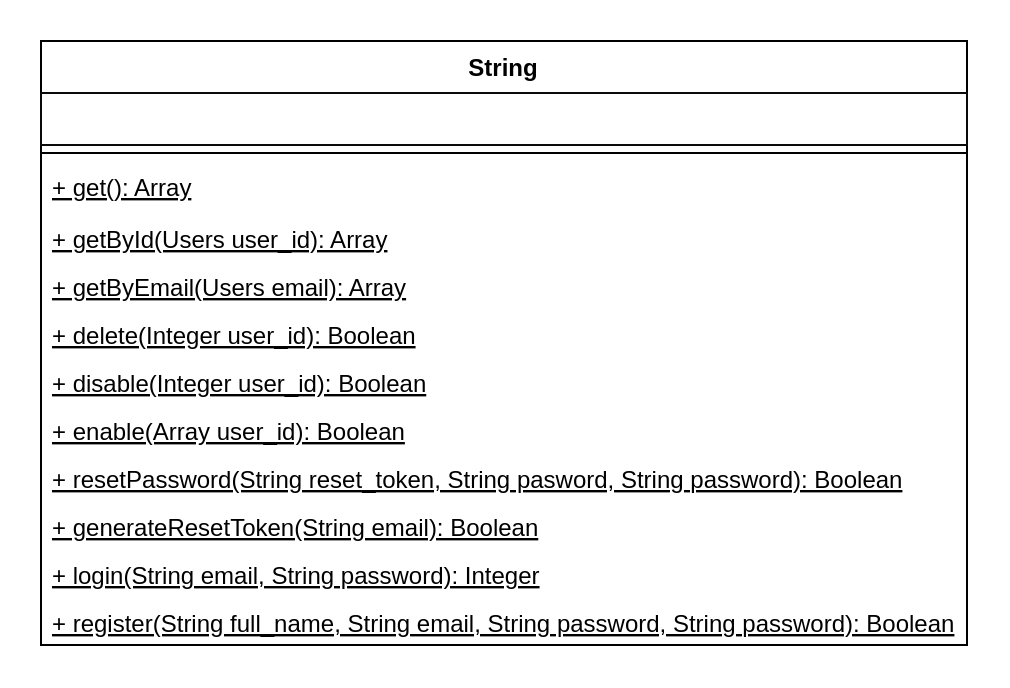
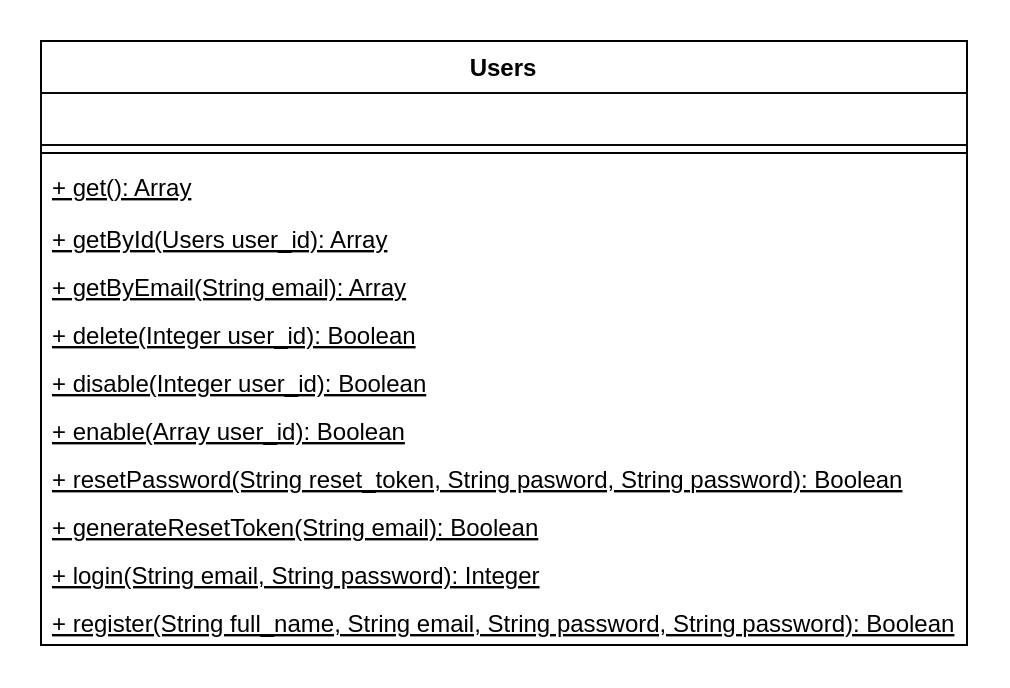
(503, 68) -> (503, 68)
(242, 288) -> (246, 288)
